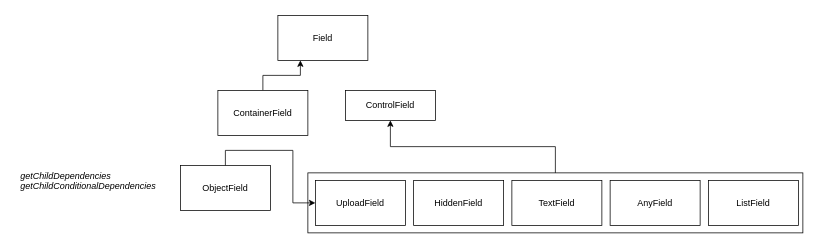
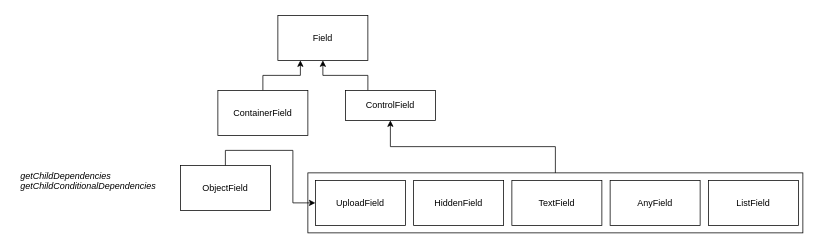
none -> (342, 75)
